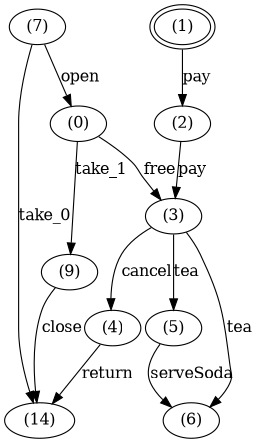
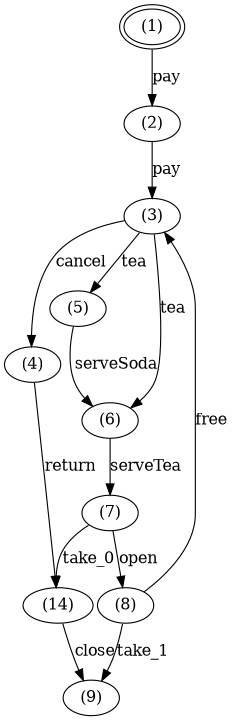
(78, 124) -> (126, 605)
(36, 337) -> (70, 647)
none -> (110, 461)
